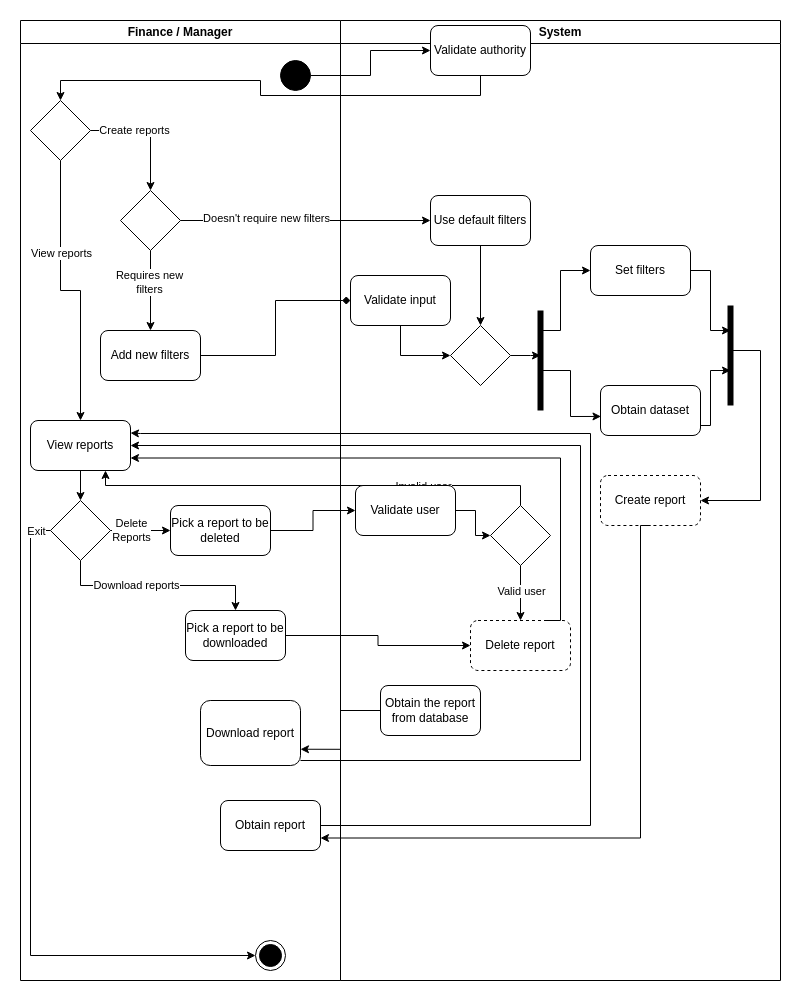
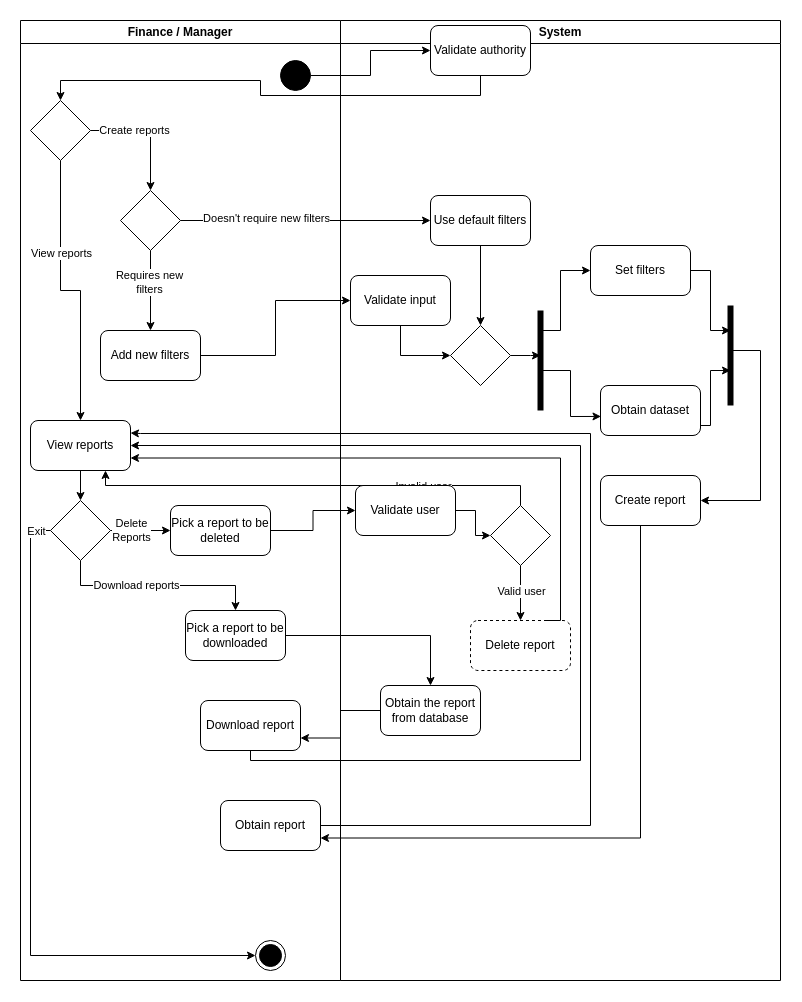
(342, 301) -> (343, 301)
(651, 501) -> (651, 501)
(415, 646) -> (425, 636)
(251, 733) -> (251, 726)
